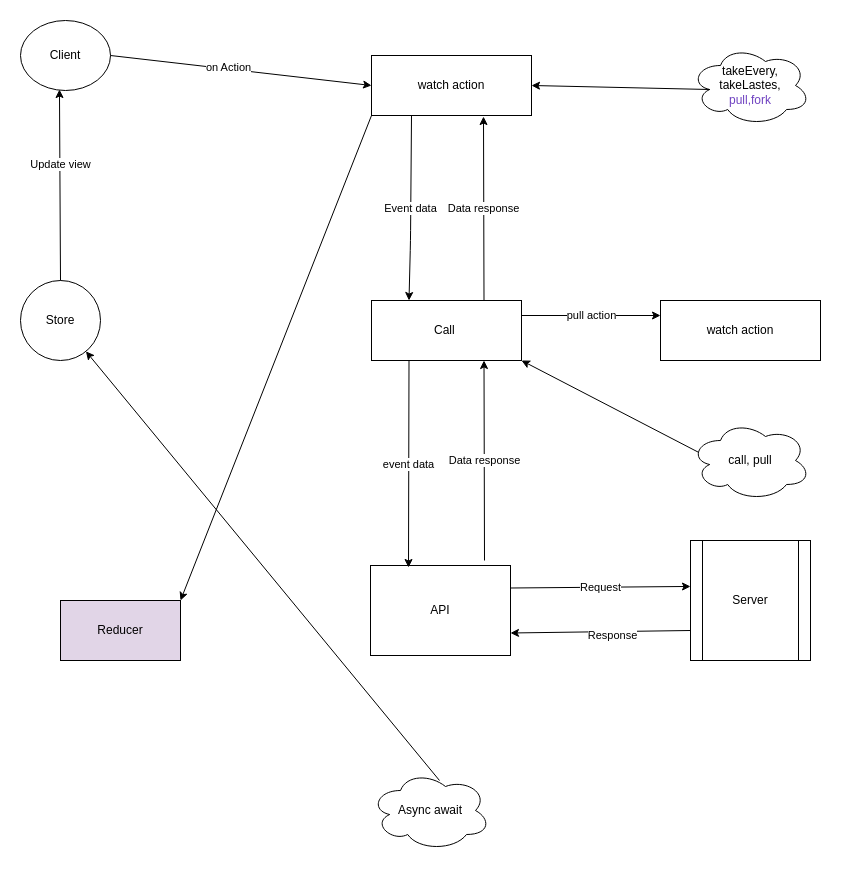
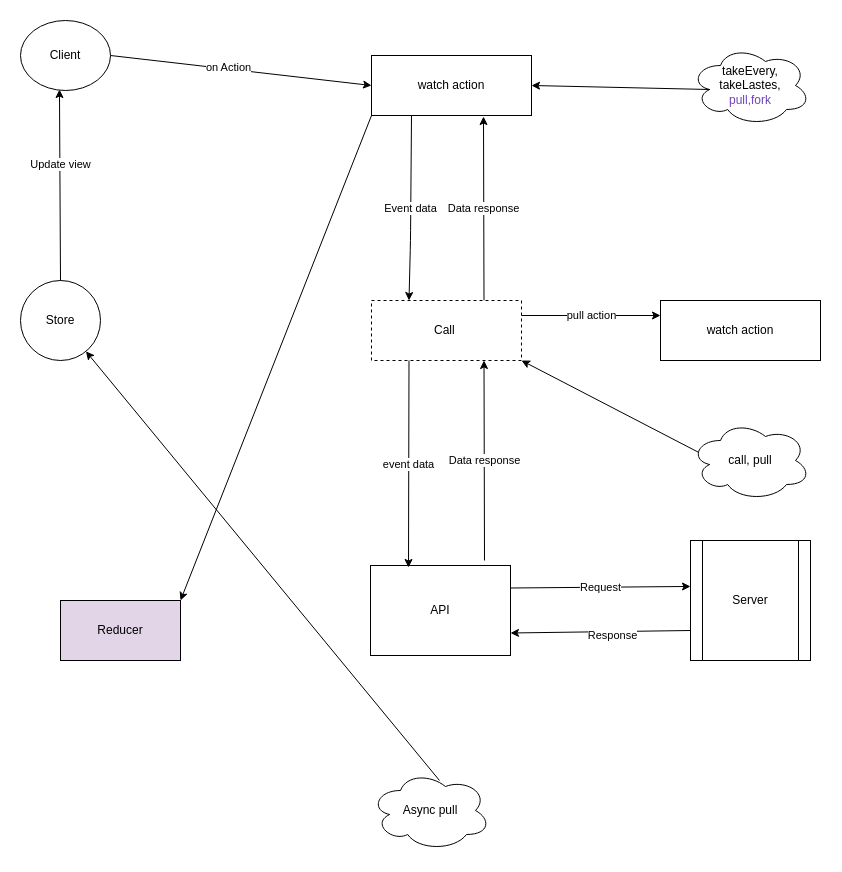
(447, 331) -> (447, 331)
(431, 811) -> (431, 811)
